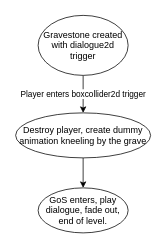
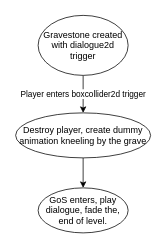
(83, 210) -> (83, 210)
